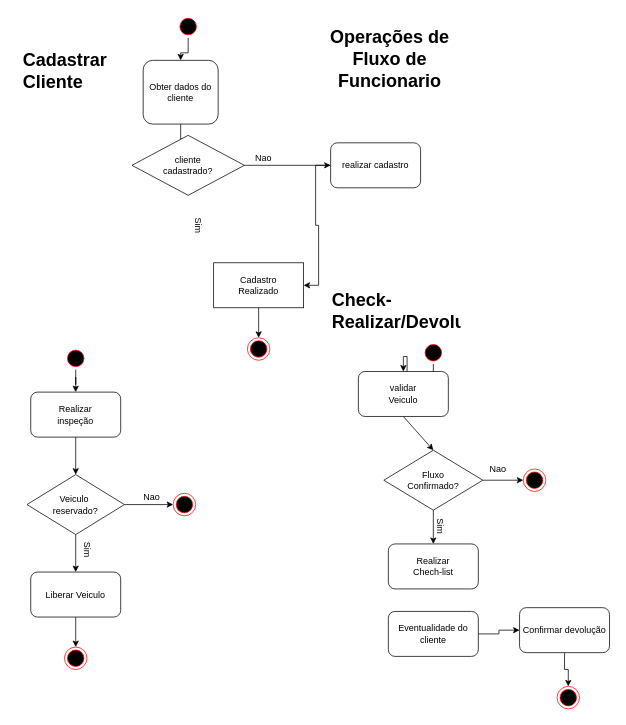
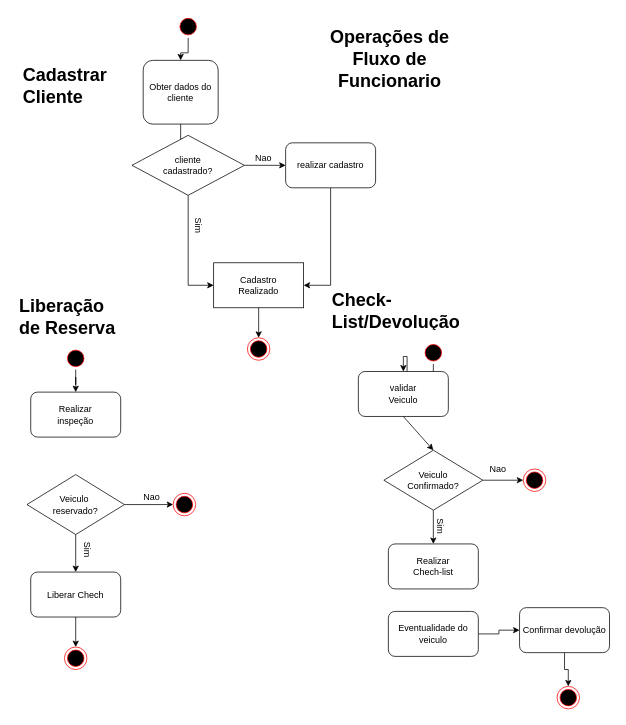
(75, 68) -> (75, 83)
(375, 165) -> (330, 165)
(389, 283) -> (380, 283)
none -> (196, 285)
none -> (72, 314)
(75, 454) -> none
(433, 480) -> (433, 480)
(75, 595) -> (75, 595)
(433, 634) -> (433, 634)
